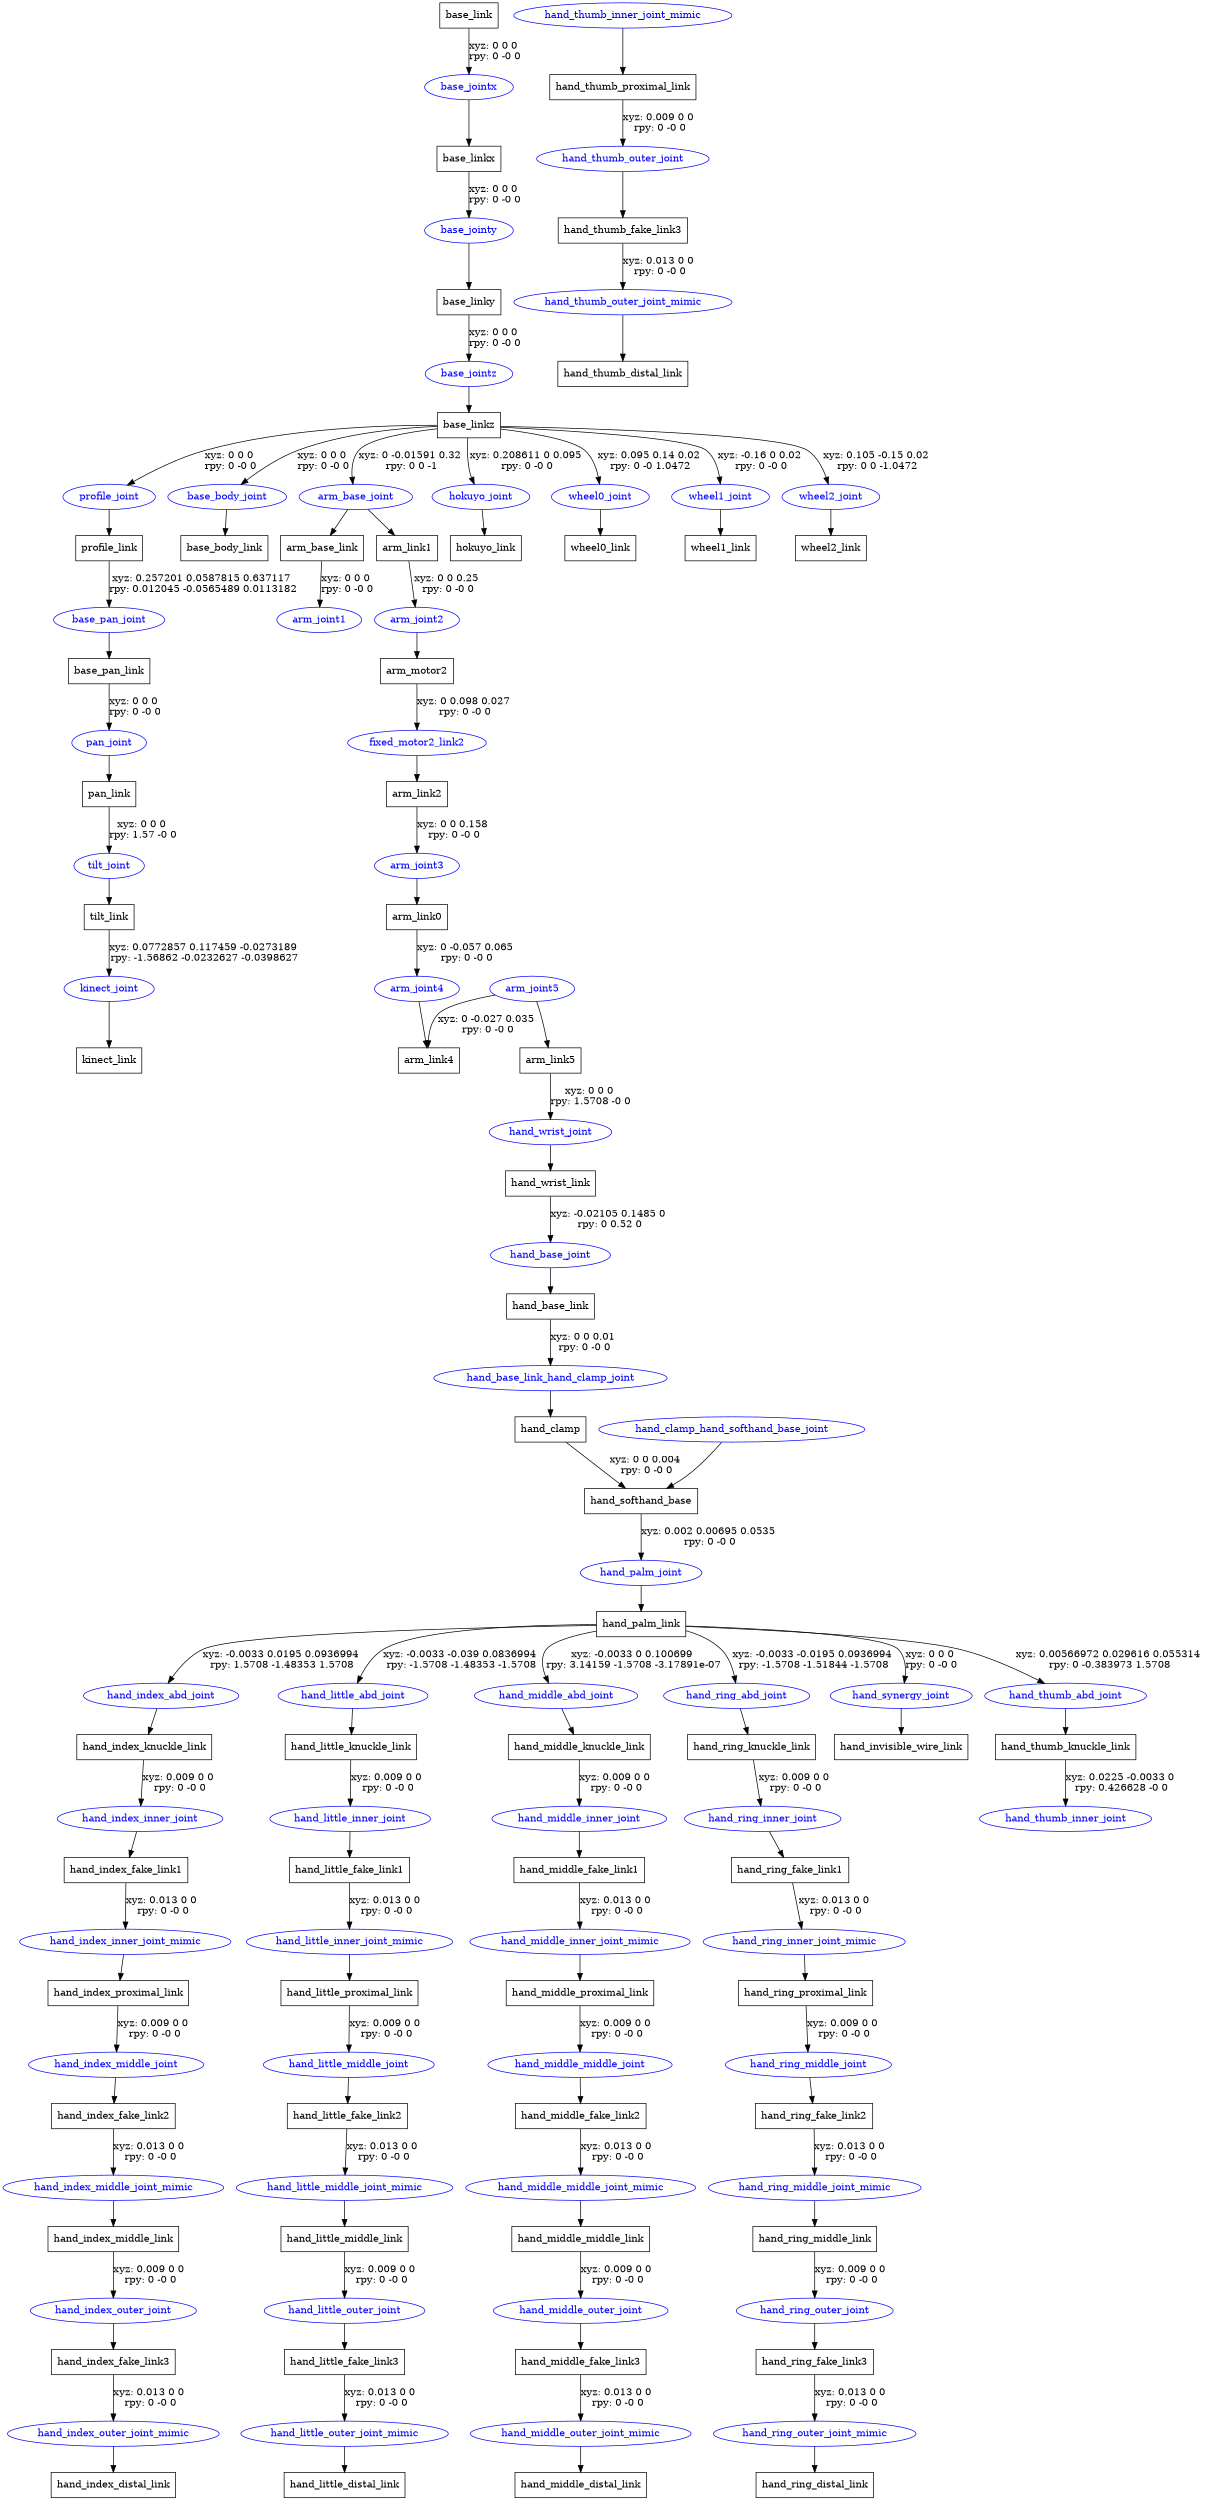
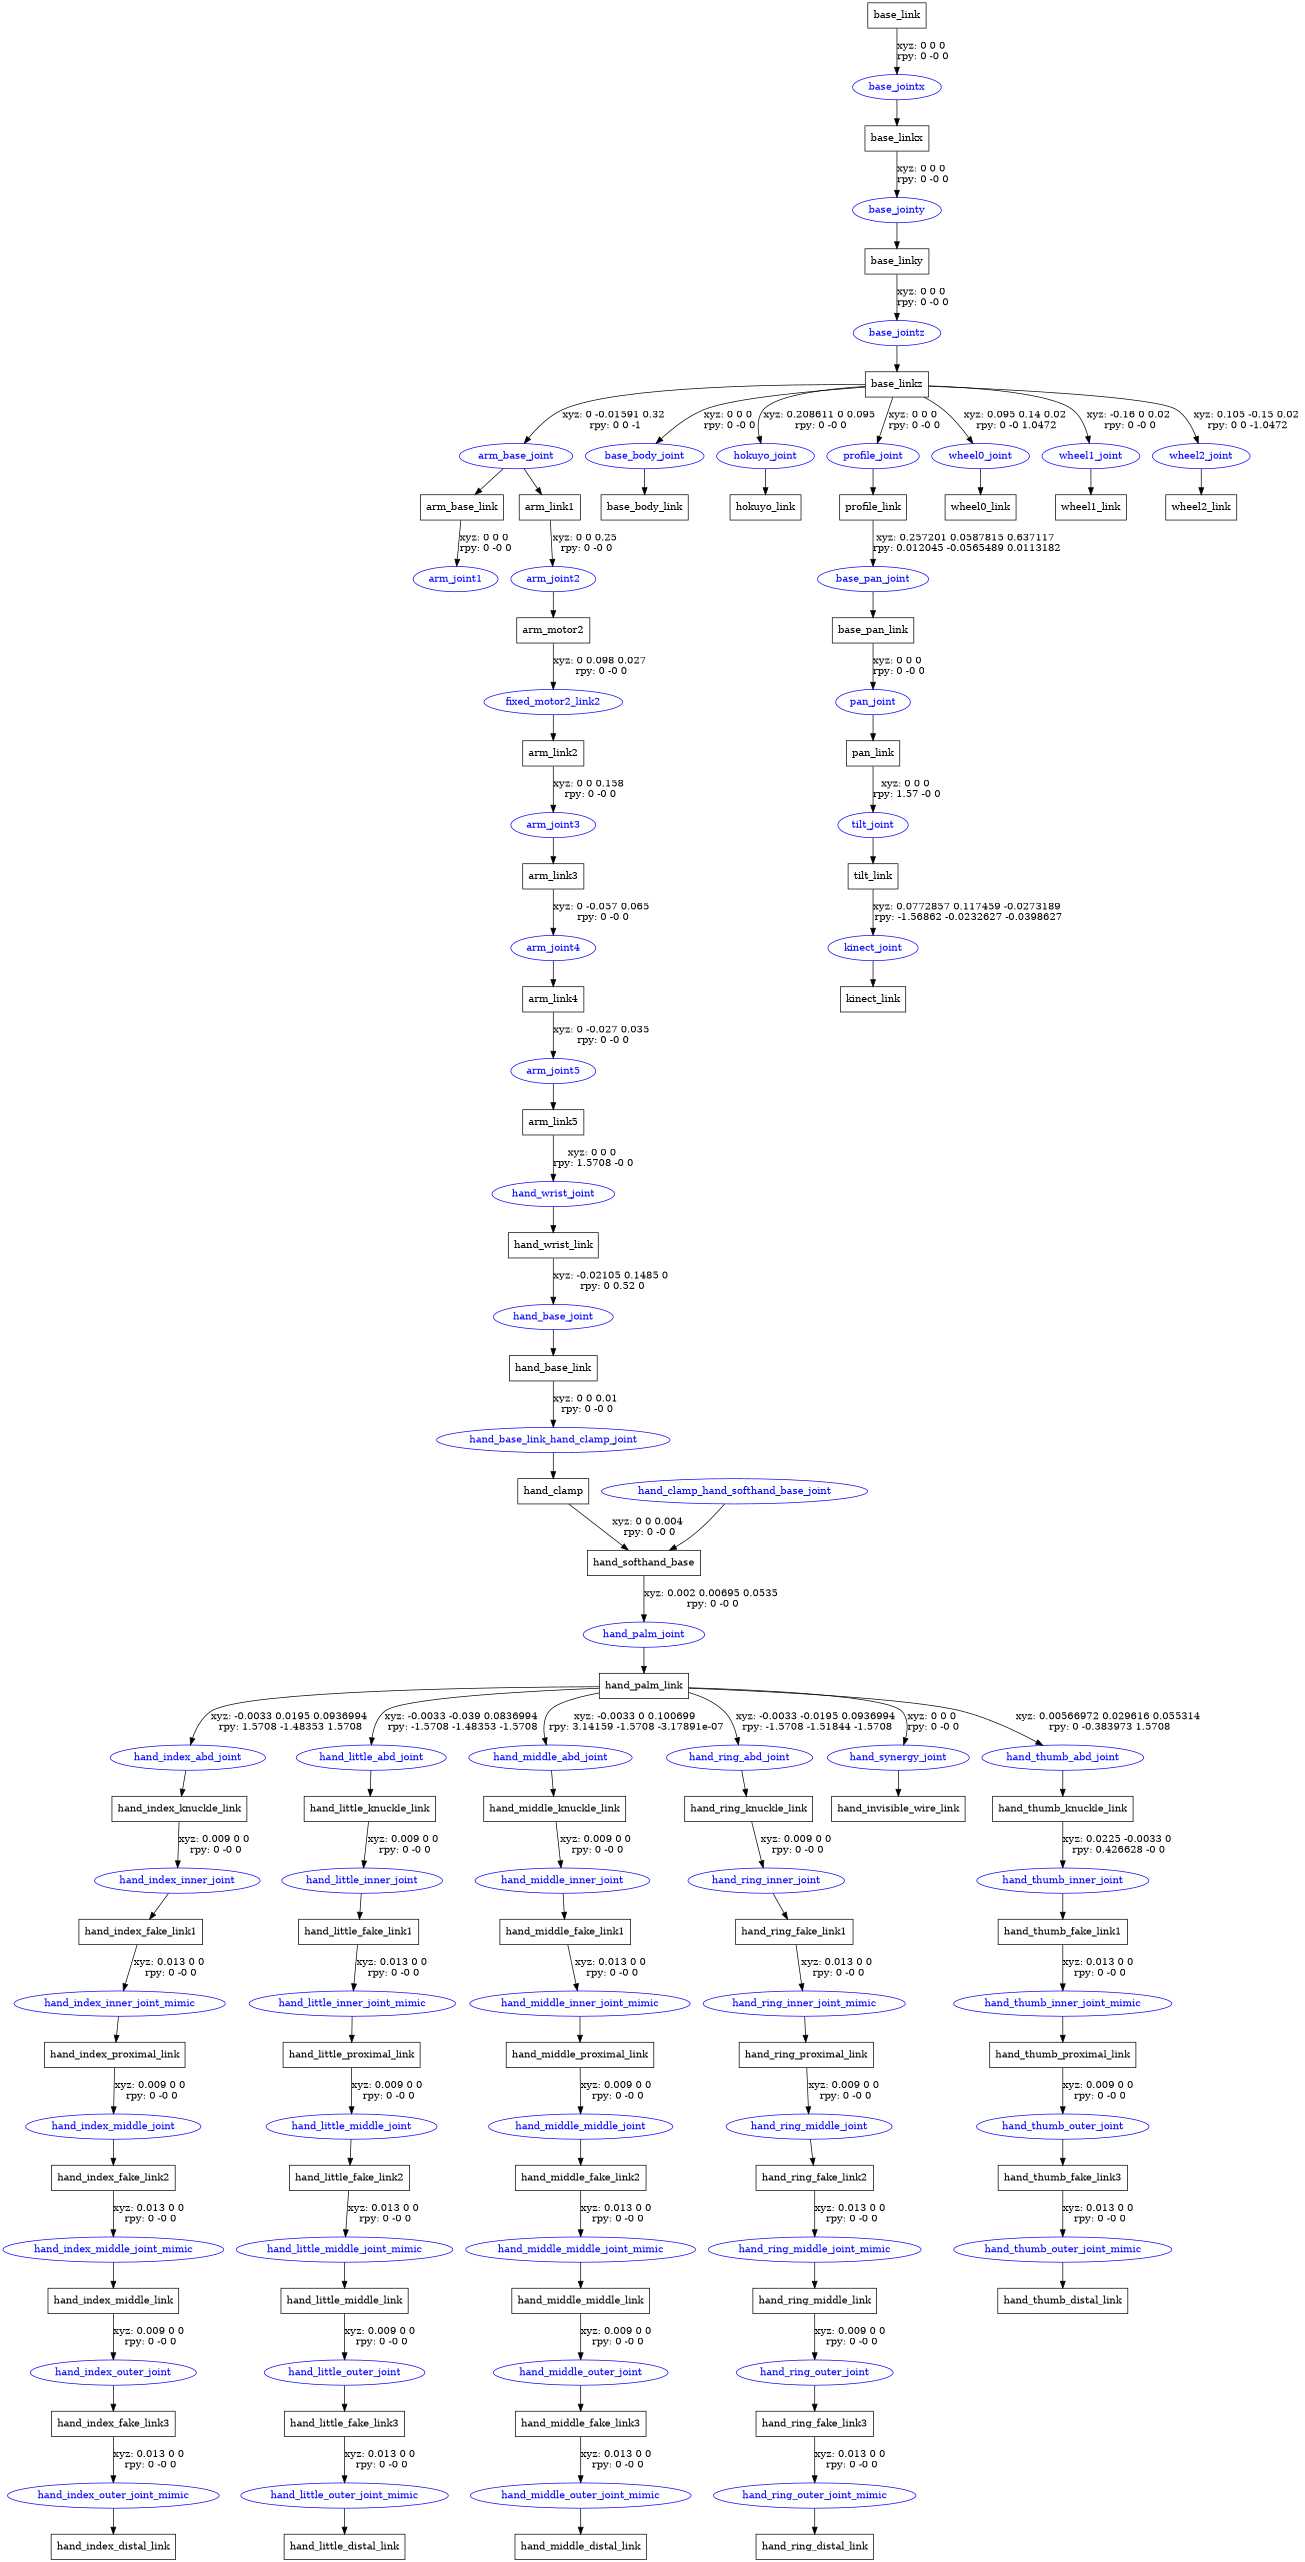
(417, 917) -> (553, 876)
(452, 1006) -> (553, 1032)
none -> (1063, 1932)
